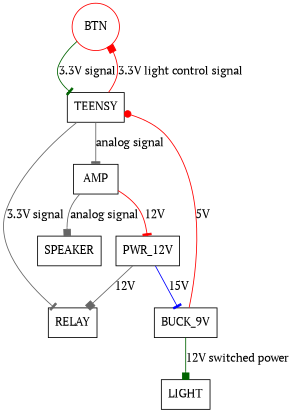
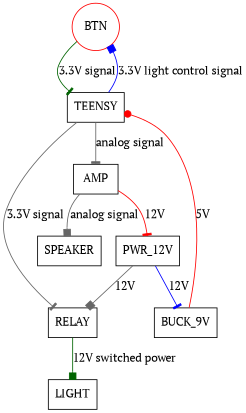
(117, 74) -> (117, 74)
(179, 287) -> (179, 287)
(186, 354) -> (73, 354)
